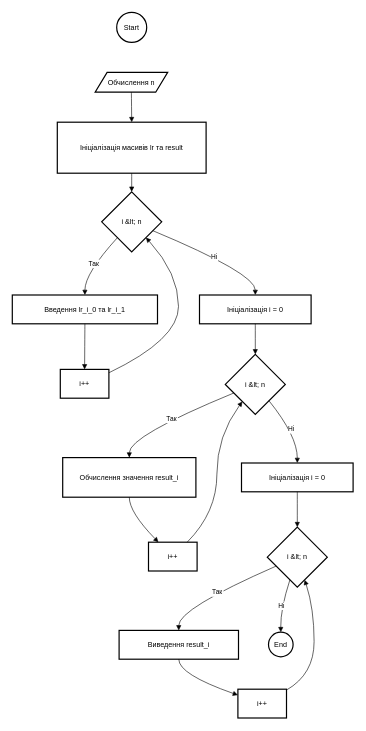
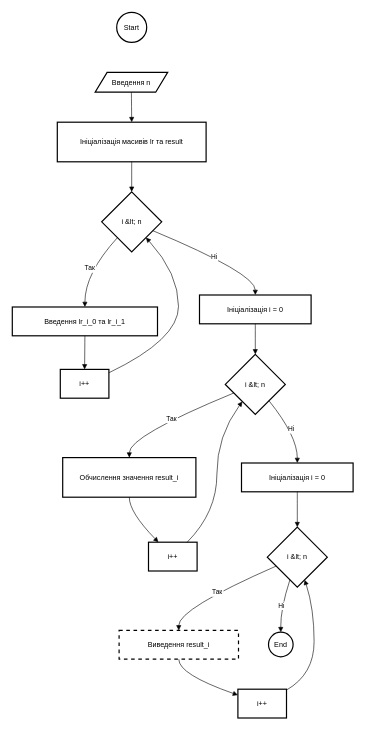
(131, 83) -> (131, 83)
(132, 148) -> (132, 142)
(85, 309) -> (85, 321)
(179, 645) -> (179, 645)
